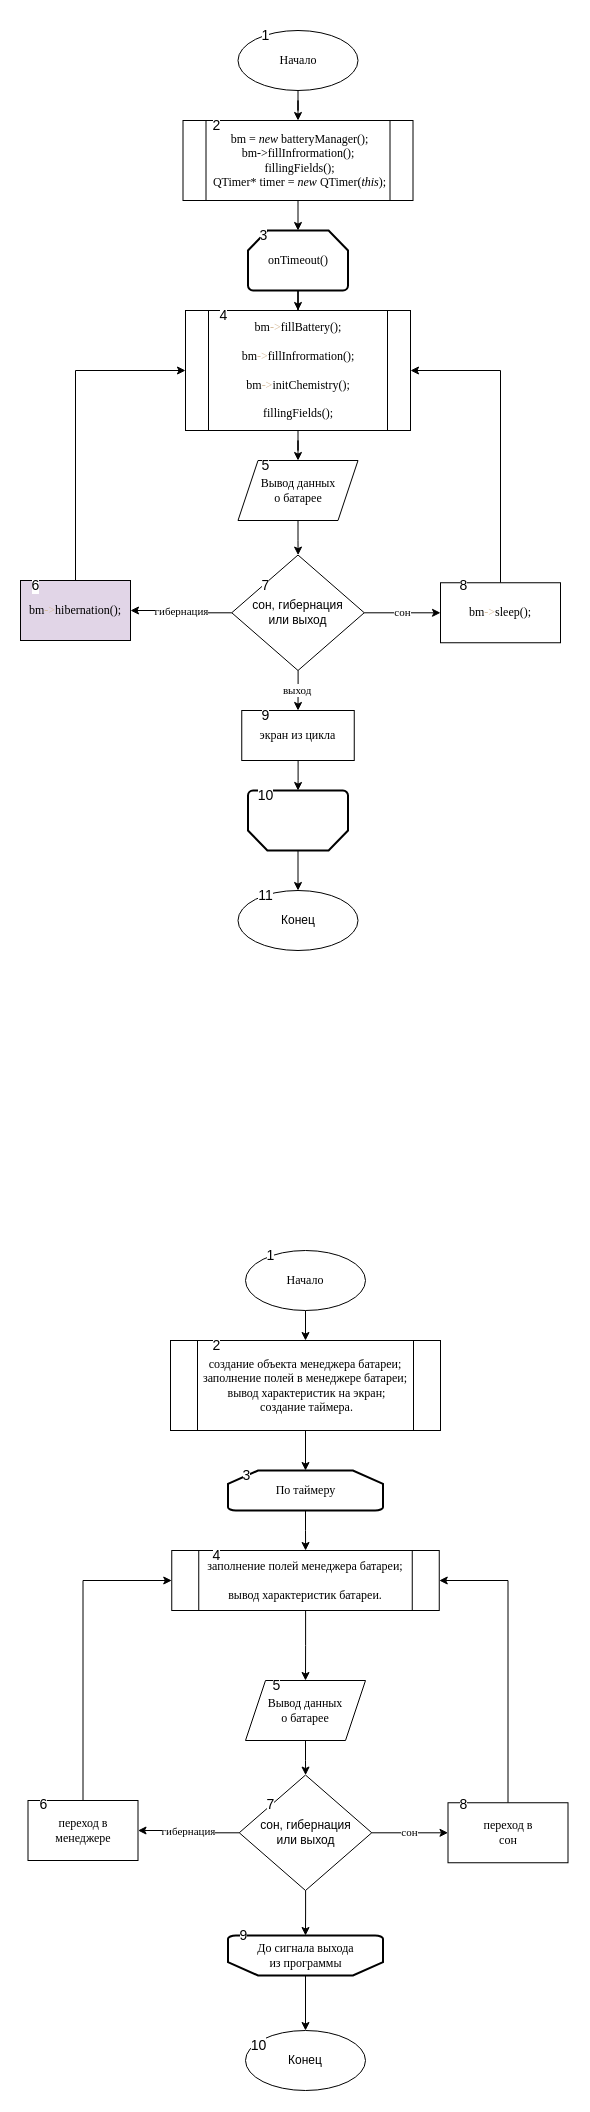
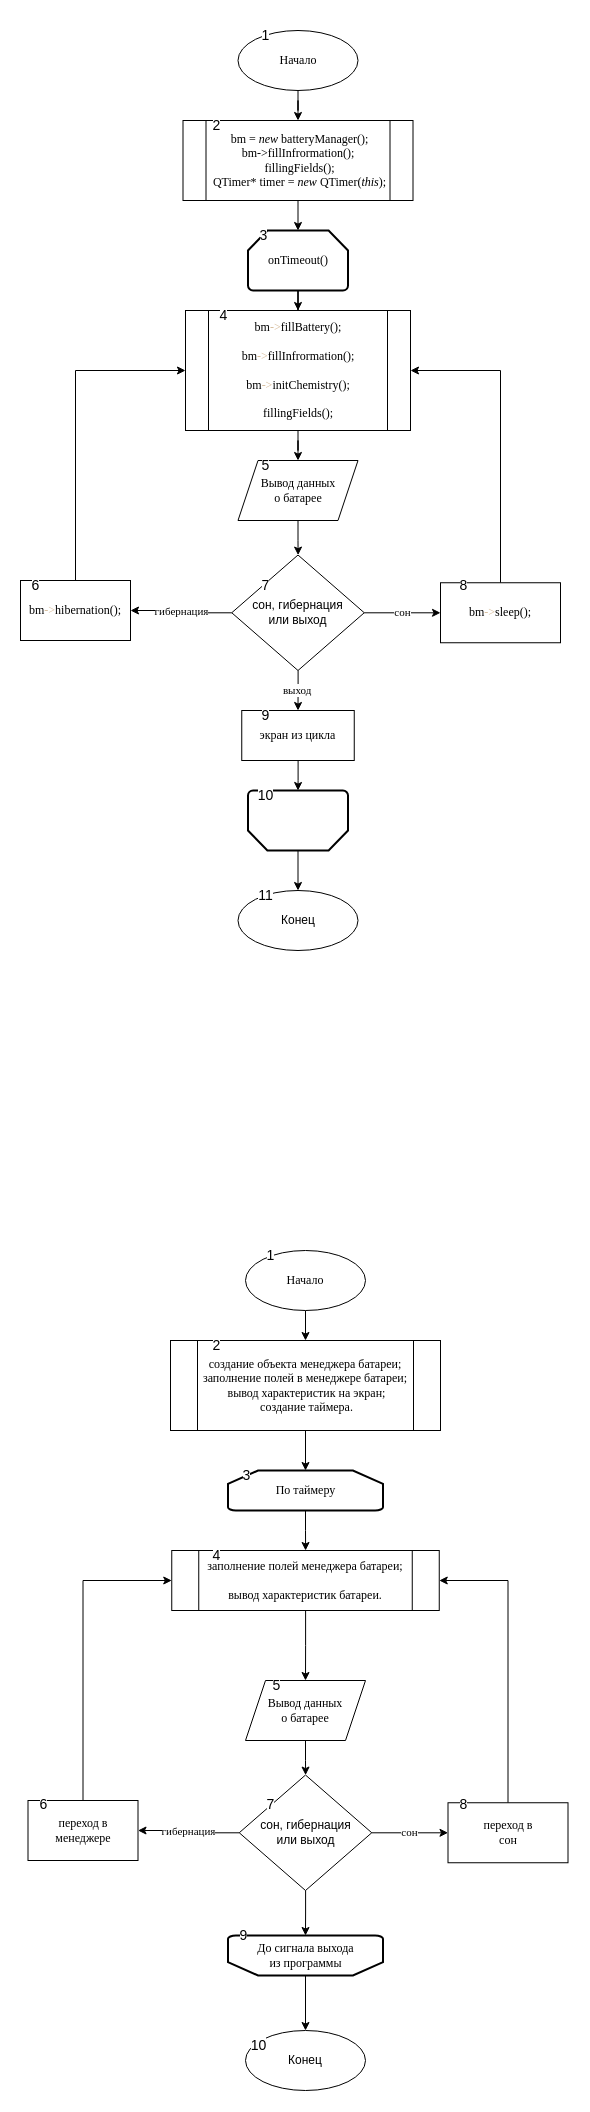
(76, 611) -> (76, 611)
